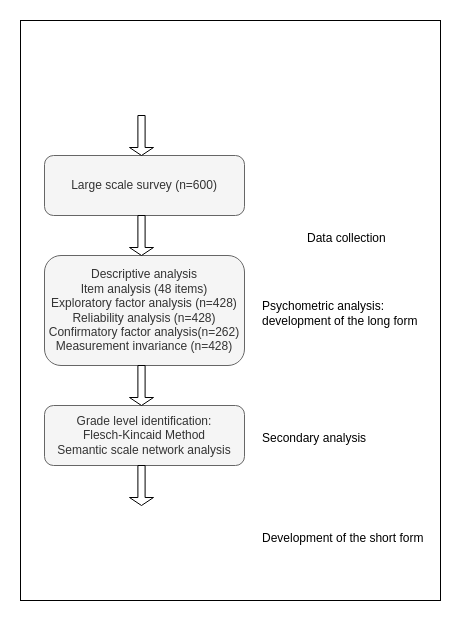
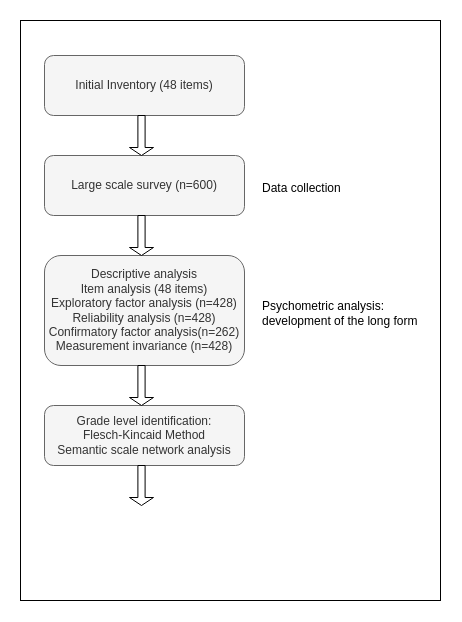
none -> (145, 86)
(356, 238) -> (311, 188)
(326, 438) -> none
(351, 538) -> none
